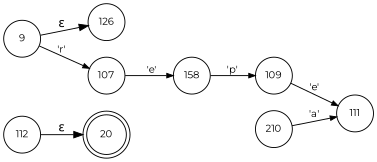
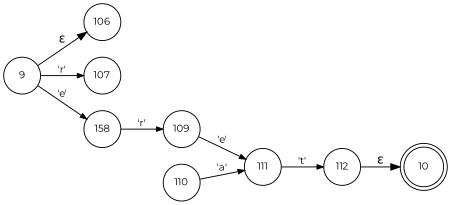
(107, 22) -> (102, 22)
(233, 70) -> (142, 124)
(146, 76) -> (60, 100)
(274, 129) -> (182, 183)
(107, 135) -> (424, 167)
none -> (299, 167)
